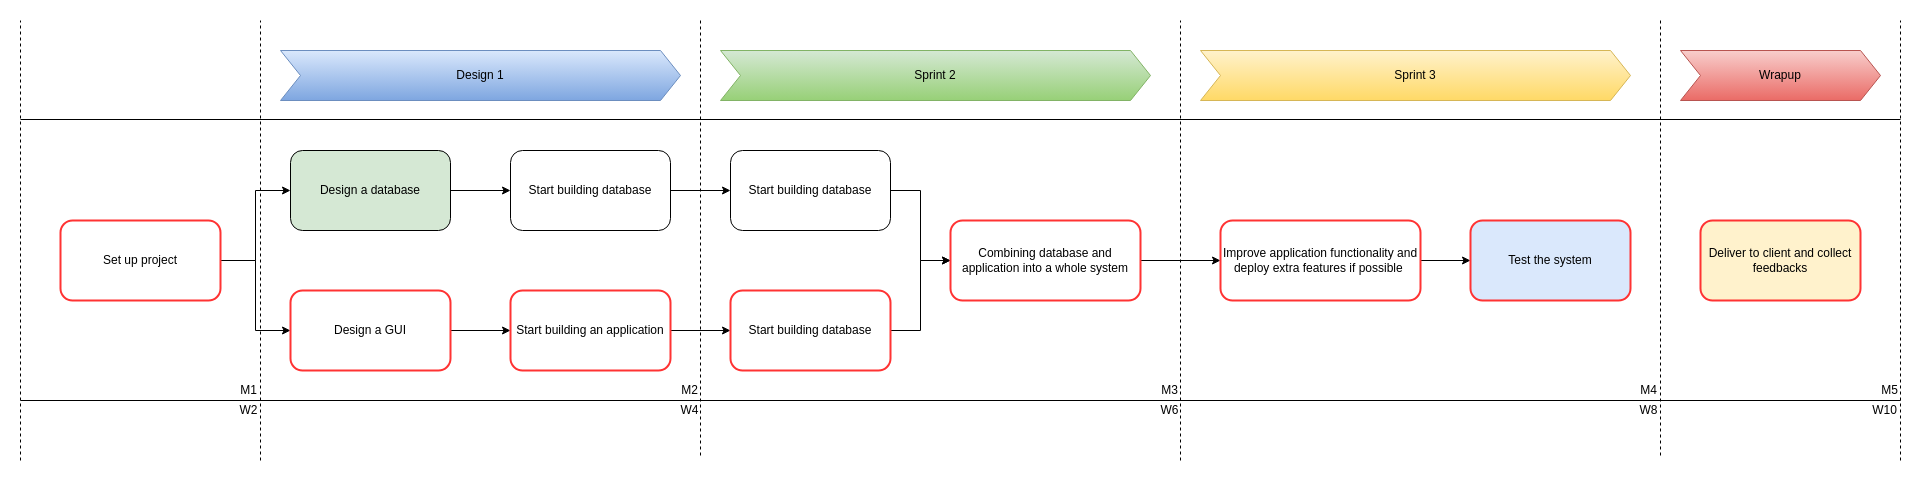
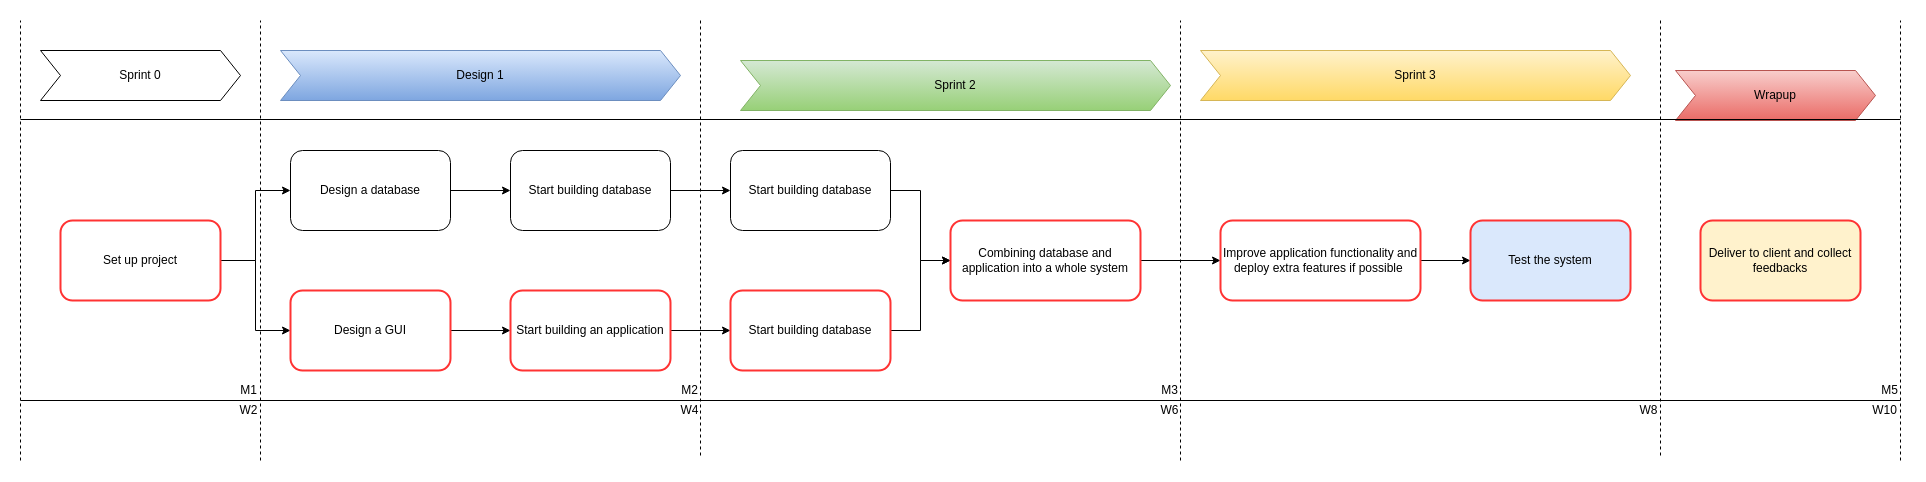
none -> (141, 76)
(936, 76) -> (956, 86)
(1781, 76) -> (1776, 96)
(371, 191) -> (371, 191)
(1649, 391) -> none
